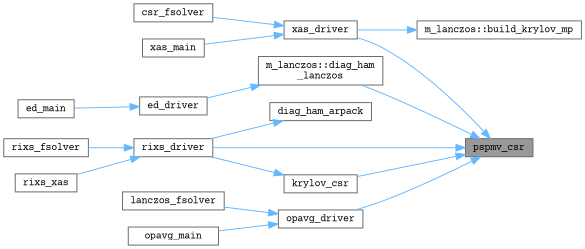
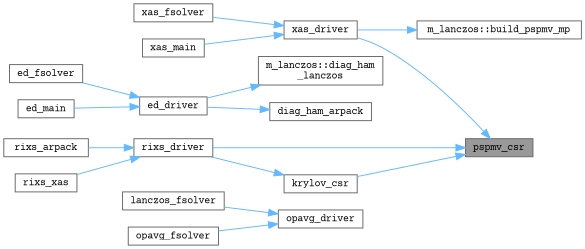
(173, 13) -> (173, 13)
(499, 30) -> (499, 30)
none -> (46, 74)
(417, 109) -> none
(242, 131) -> (234, 108)
(46, 148) -> (46, 148)
(415, 188) -> none
(173, 236) -> (173, 236)
